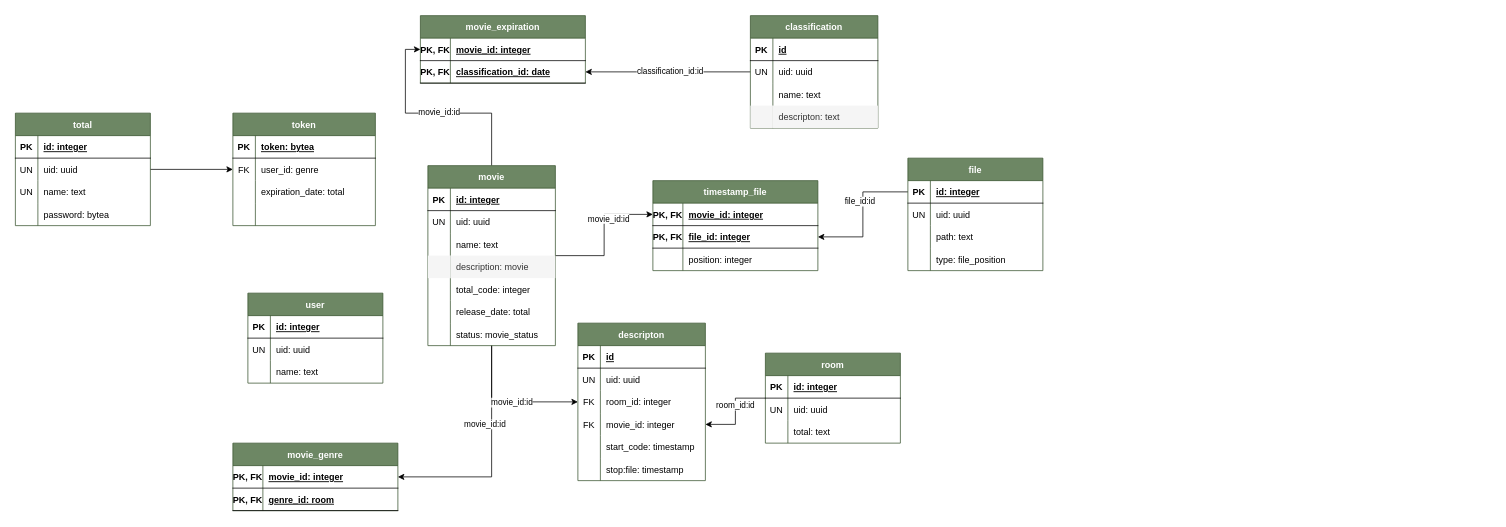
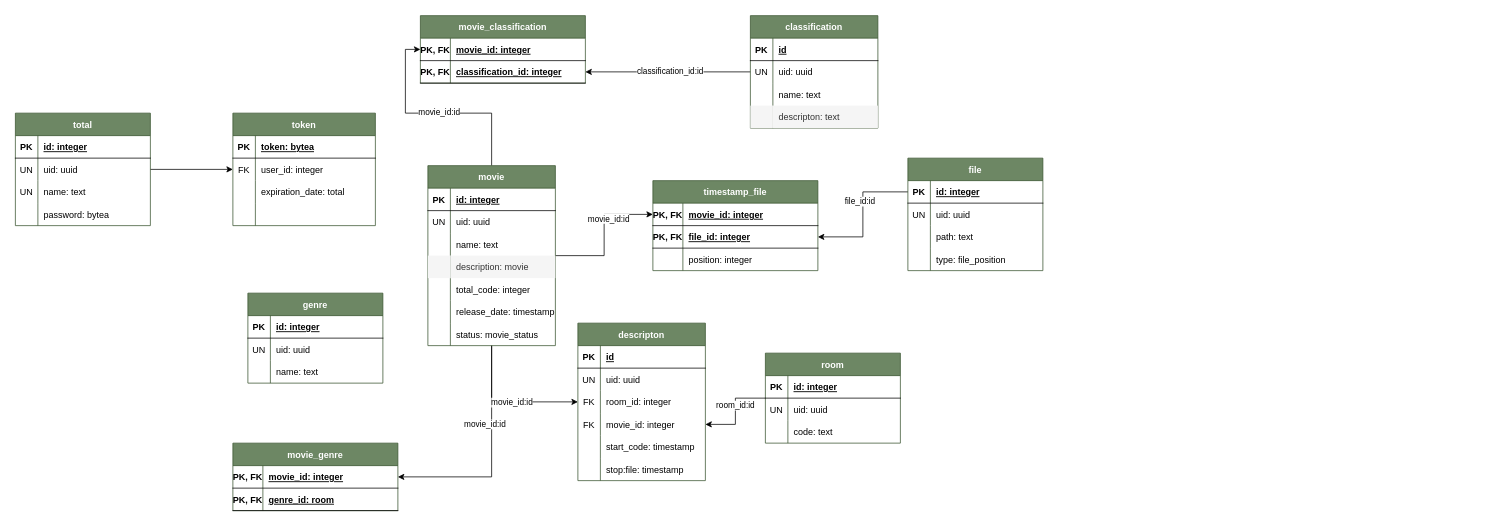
(503, 27) -> (503, 27)
(506, 72) -> (512, 72)
(293, 170) -> (297, 170)
(315, 305) -> (315, 305)
(499, 312) -> (509, 312)
(818, 432) -> (816, 432)
